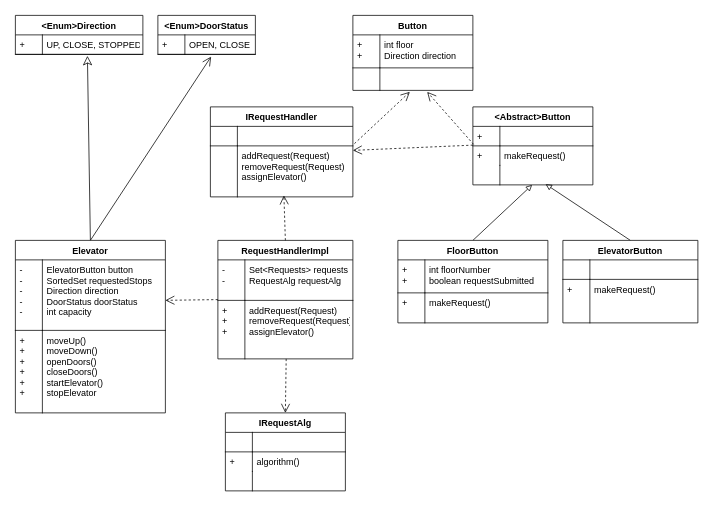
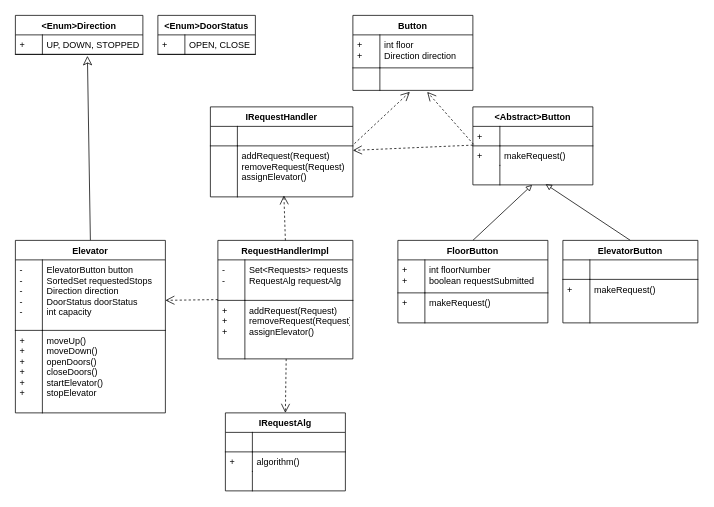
(87, 45) -> (85, 45)
(151, 148) -> none
